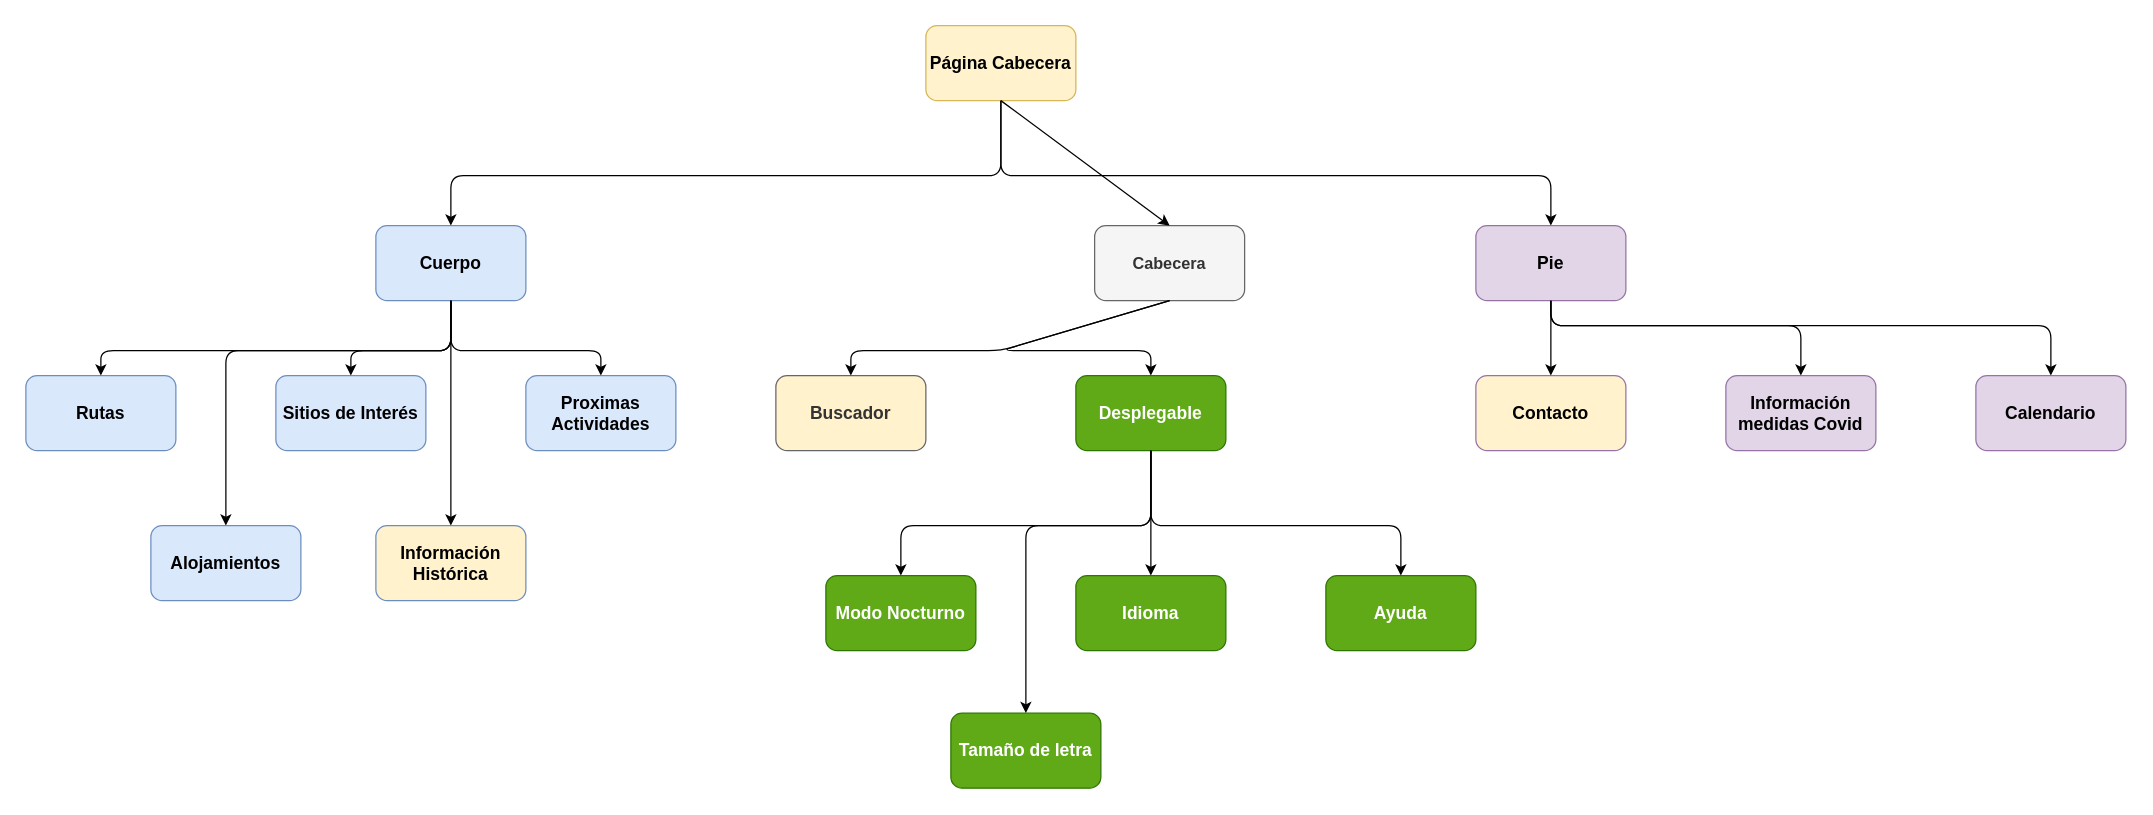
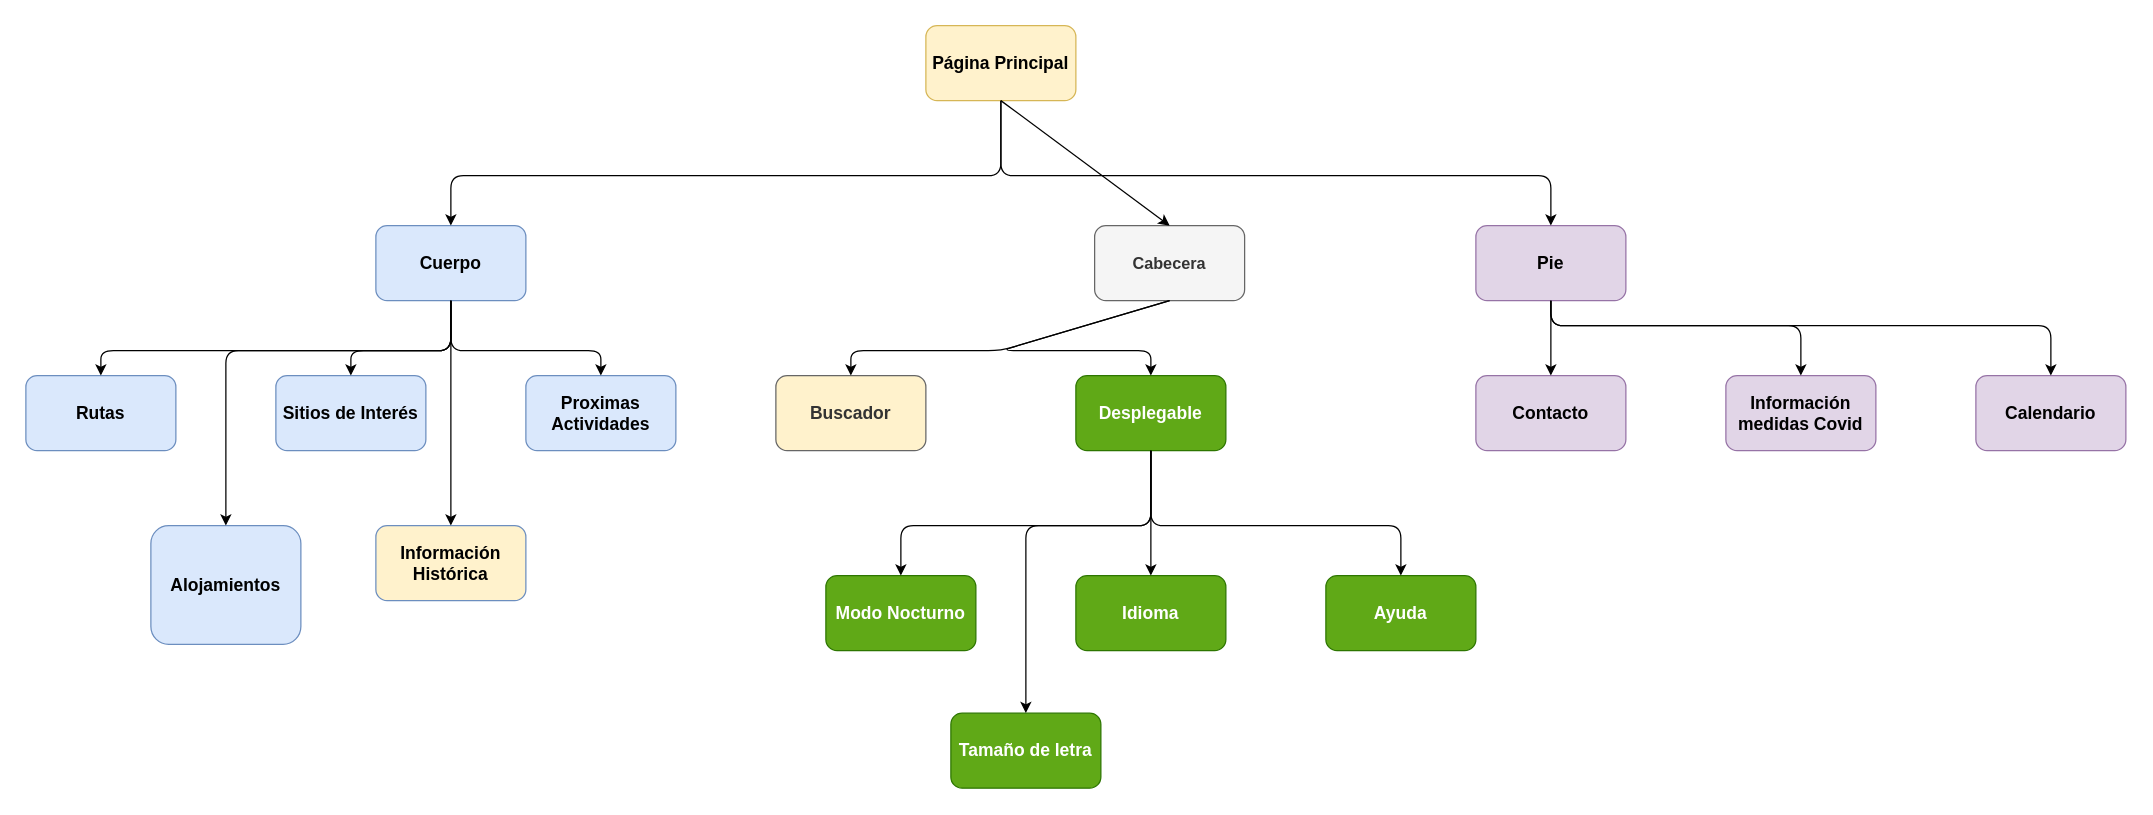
(1001, 63) -> (1001, 63)
(1551, 413) -> (1551, 413)
(226, 563) -> (226, 585)
